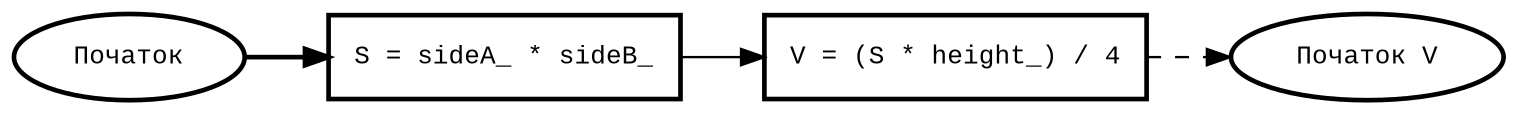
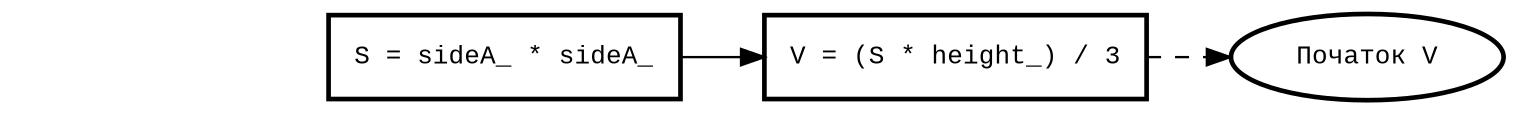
(129, 57) -> none
(505, 57) -> (505, 57)
(956, 57) -> (956, 57)
